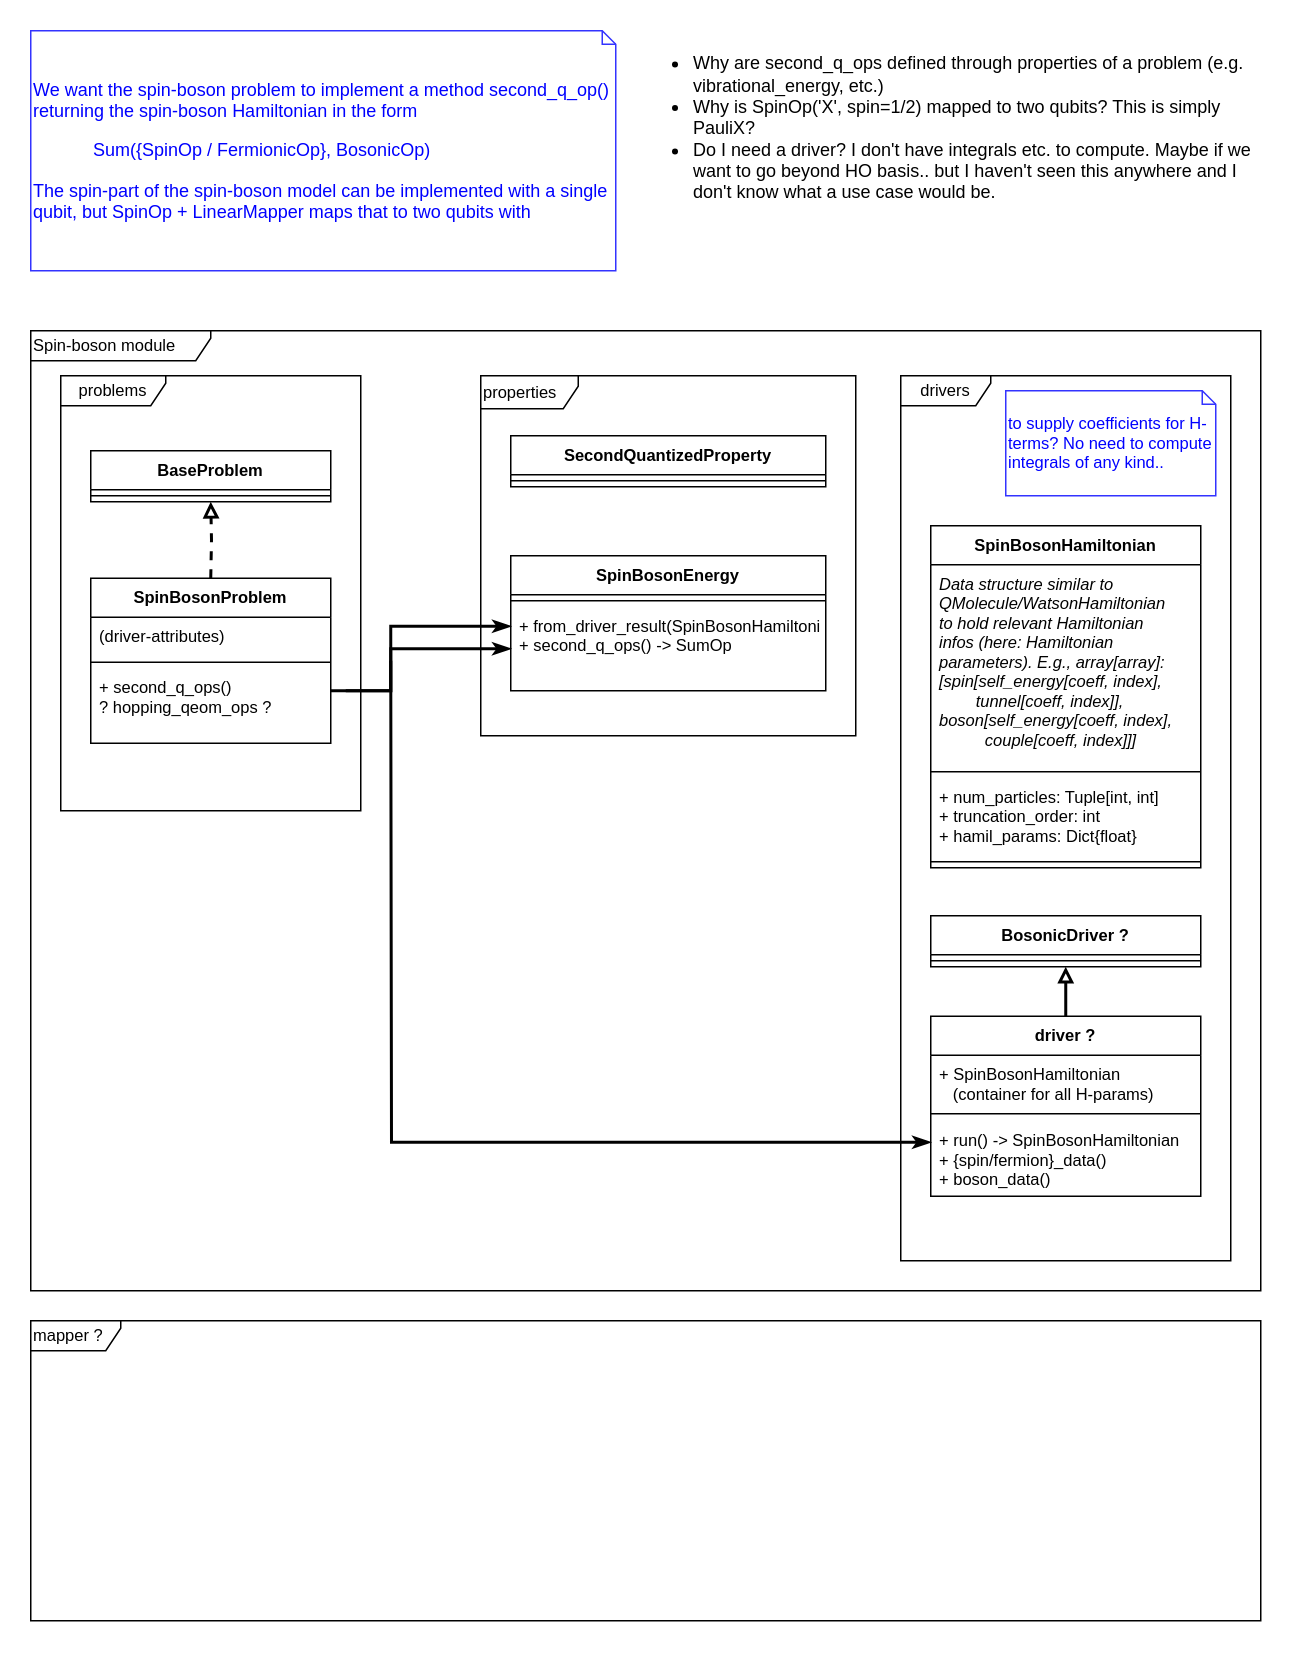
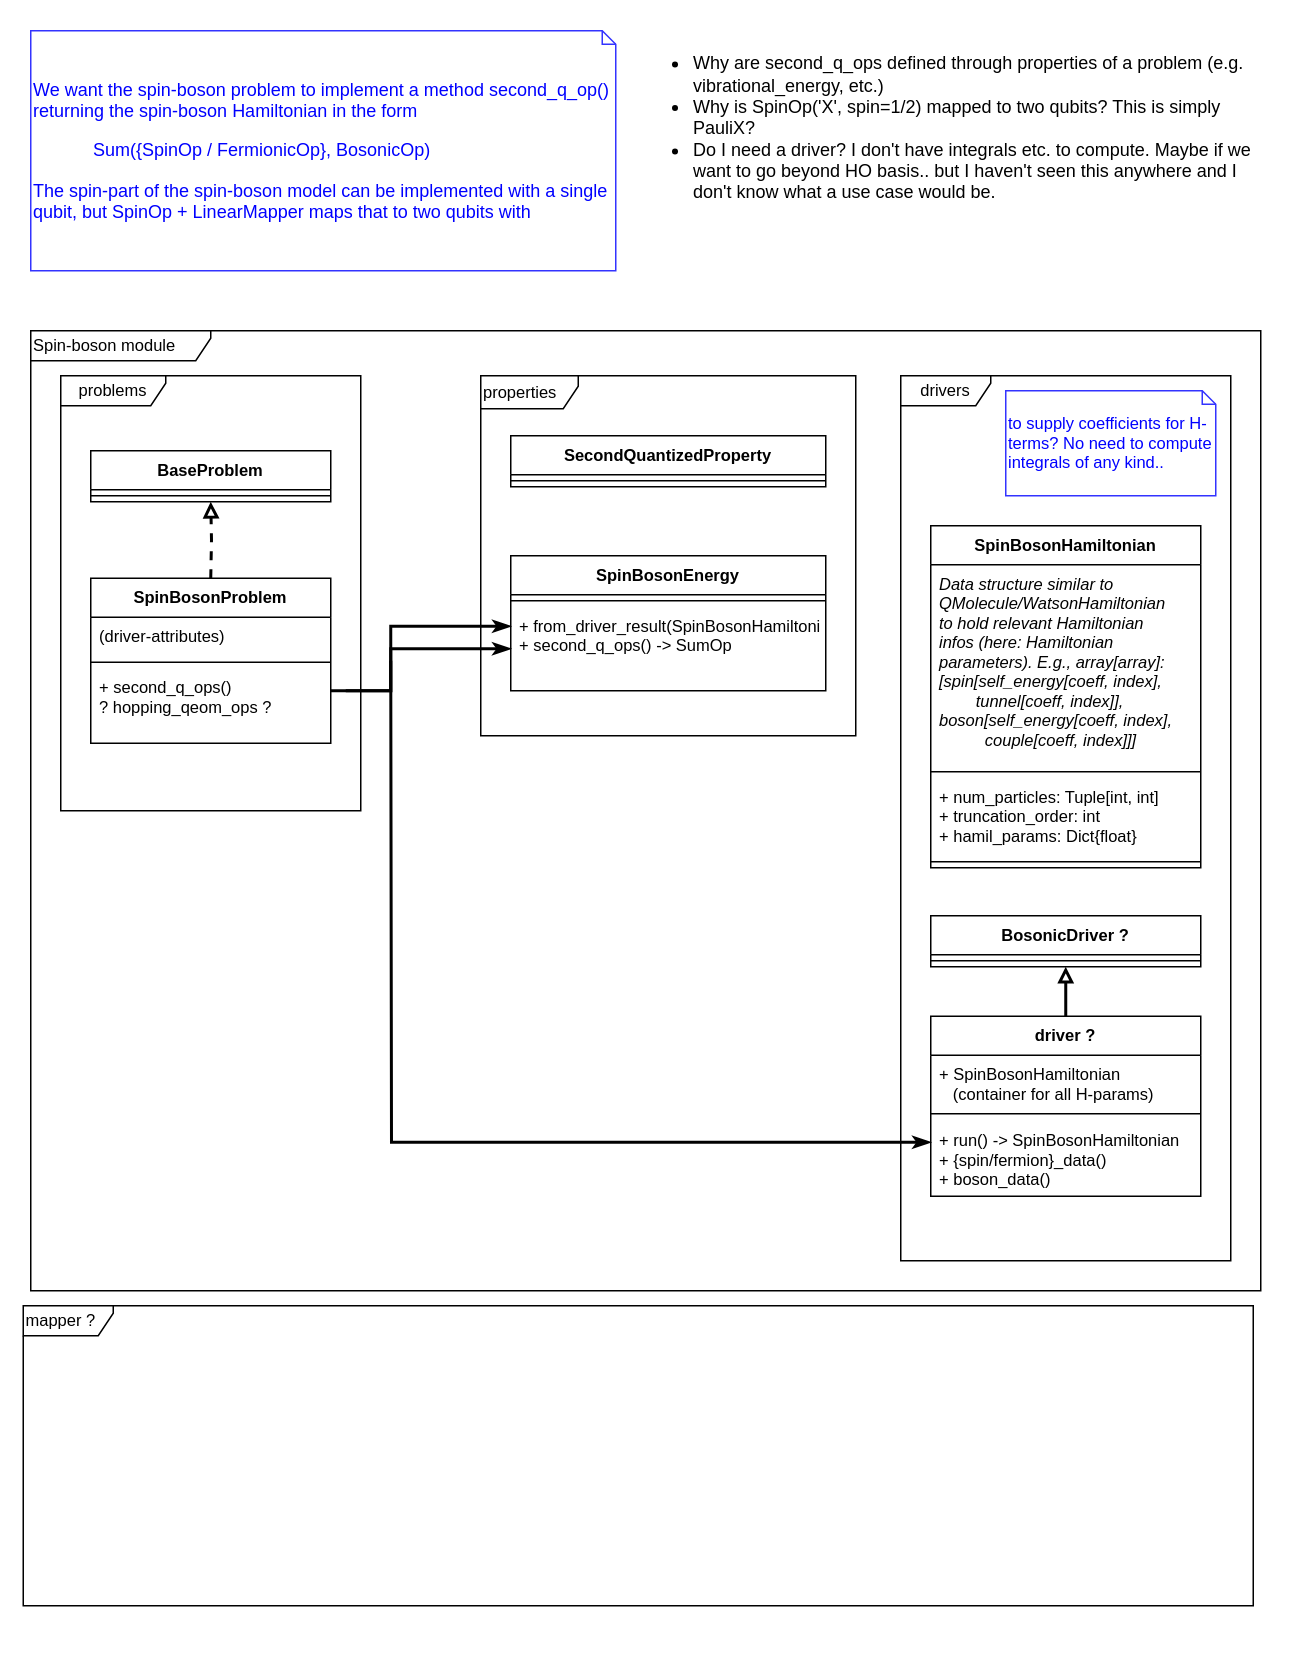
(646, 1471) -> (638, 1456)
